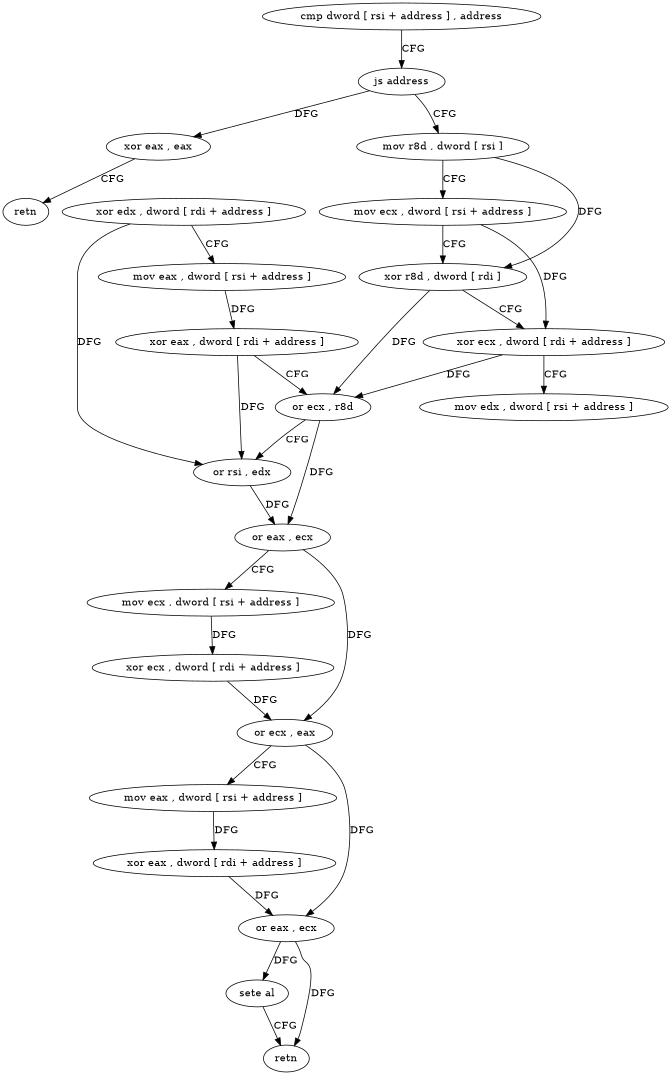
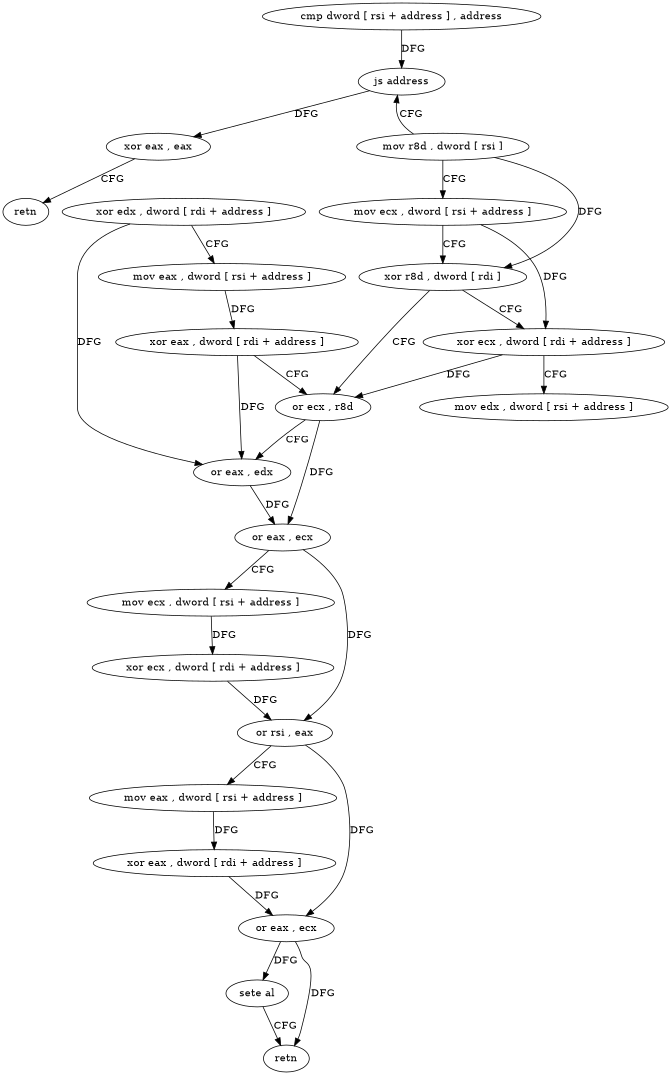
(414, 49) -> (414, 49)
(427, 109) -> (400, 121)
(404, 342) -> (404, 342)
(242, 472) -> (242, 472)
(285, 733) -> (285, 733)
